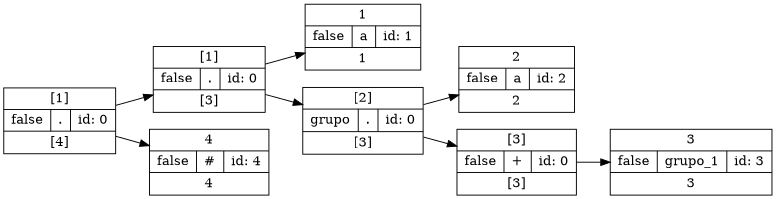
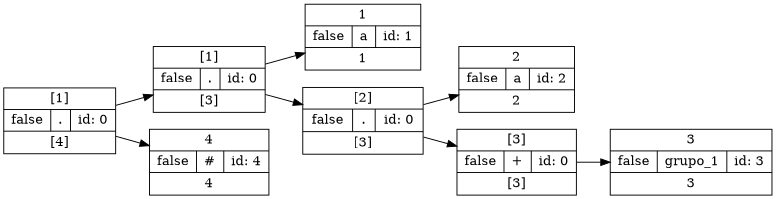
(331, 120) -> (328, 120)
